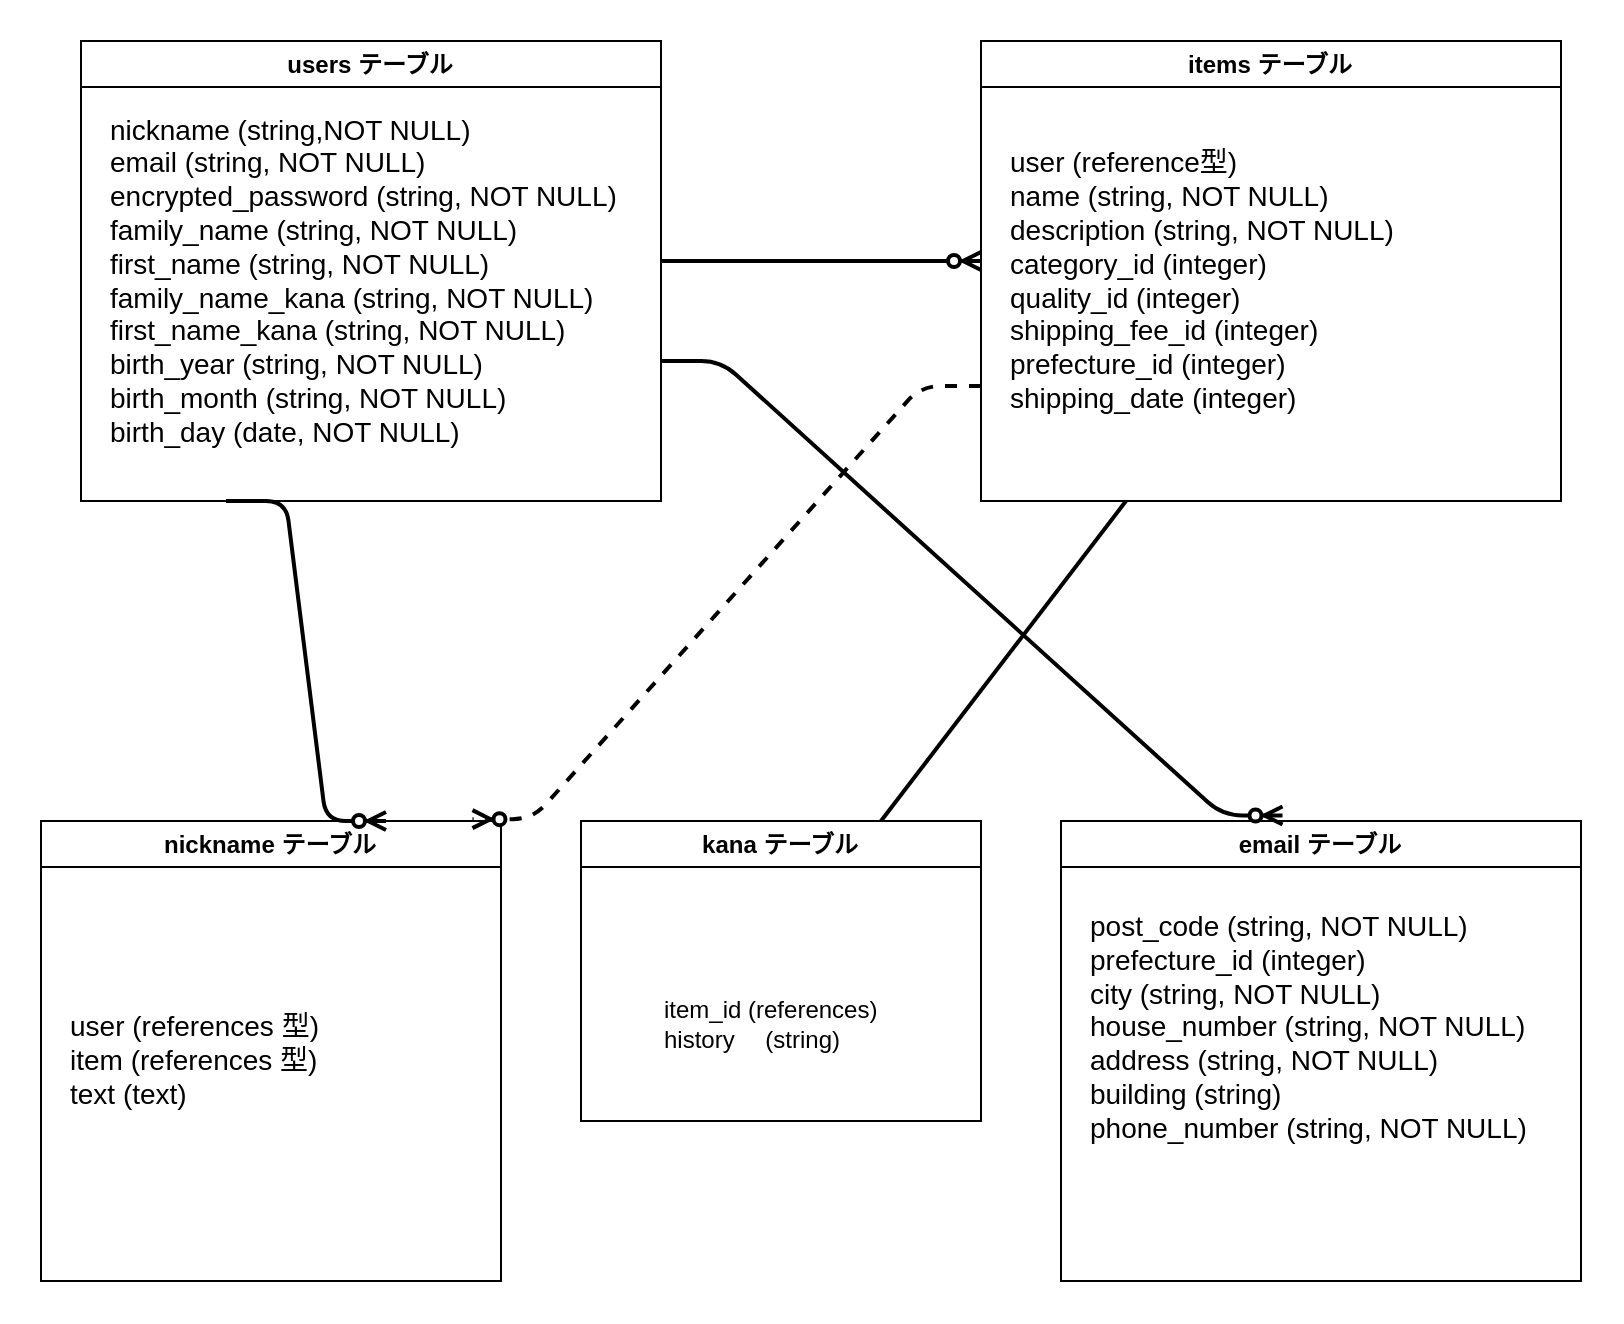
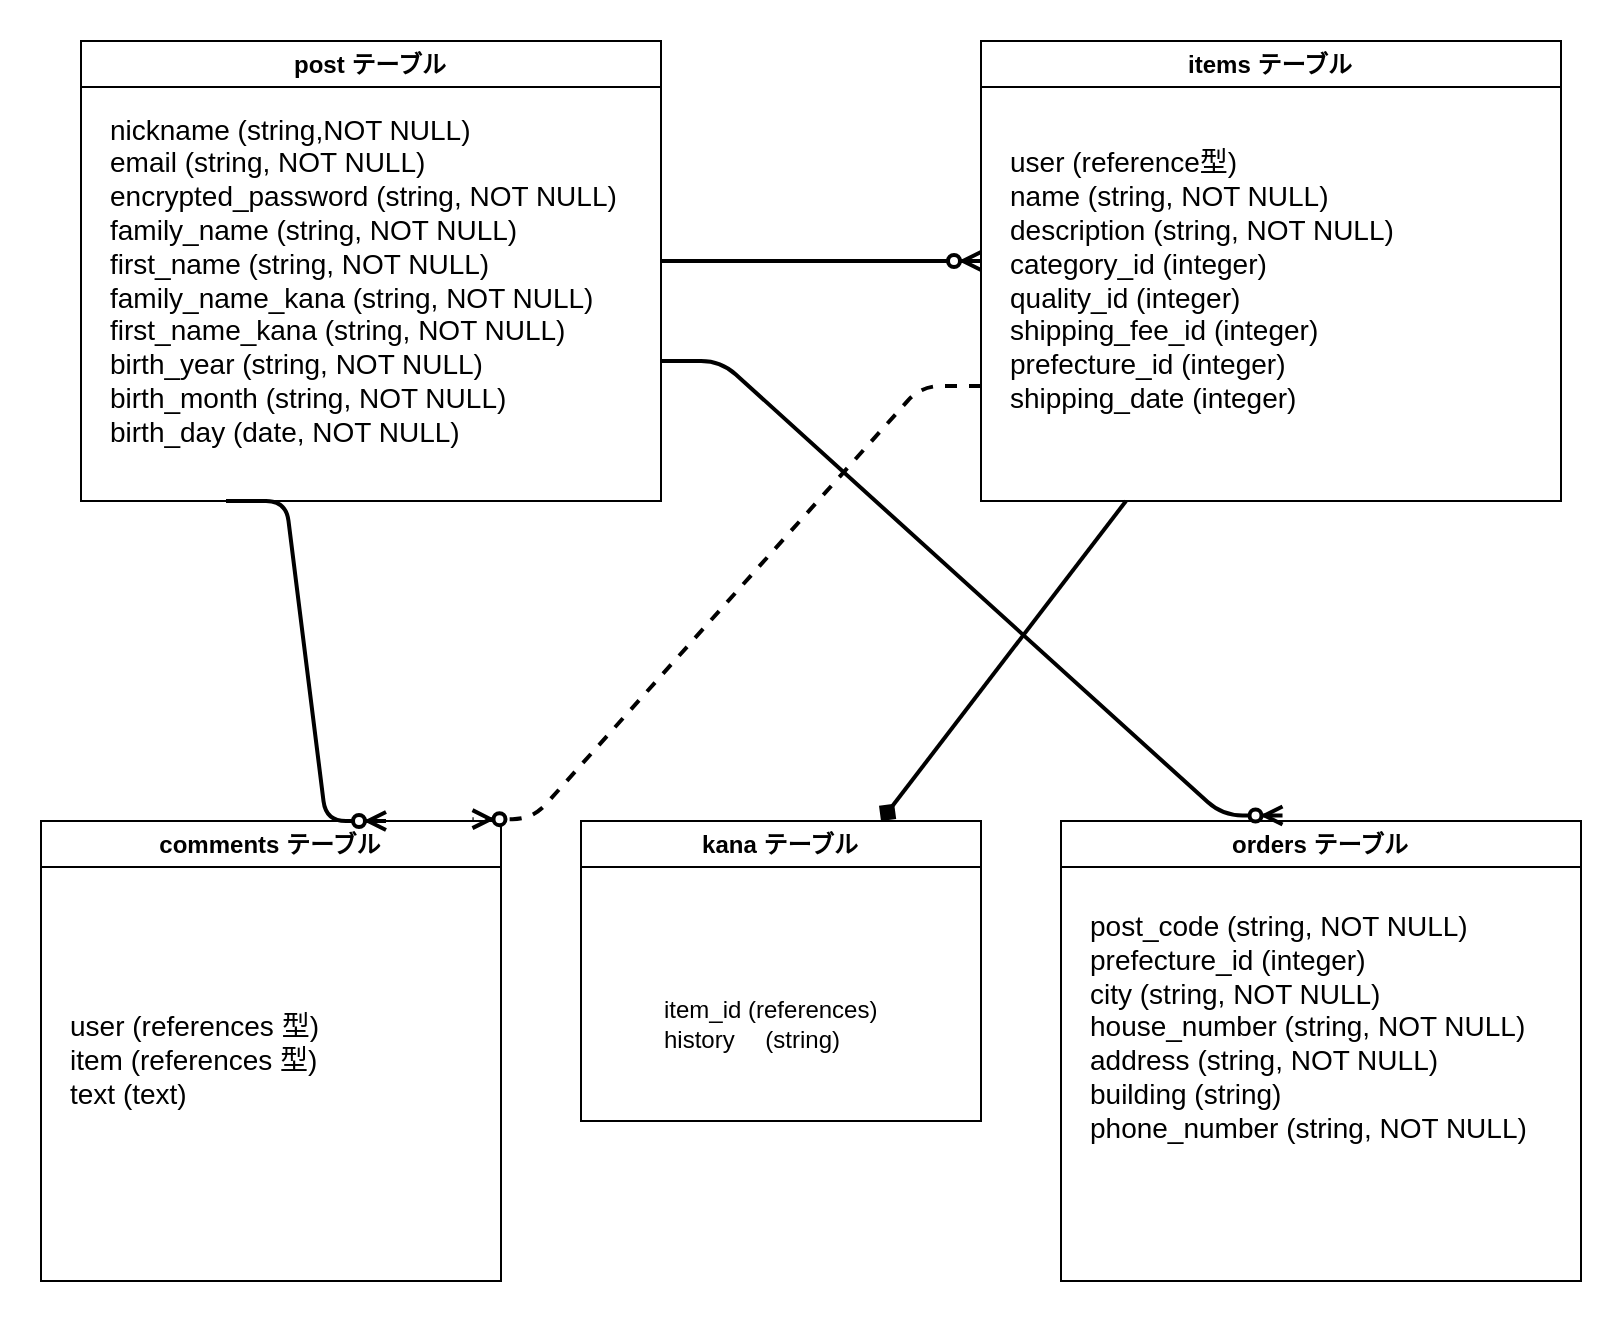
(370, 65) -> (370, 65)
(887, 813) -> (893, 805)
(270, 845) -> (270, 845)
(1320, 845) -> (1320, 845)
